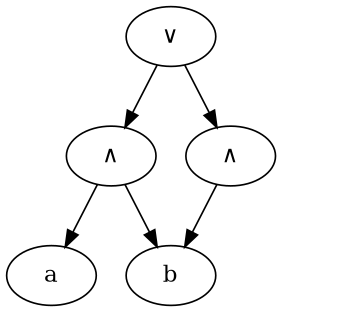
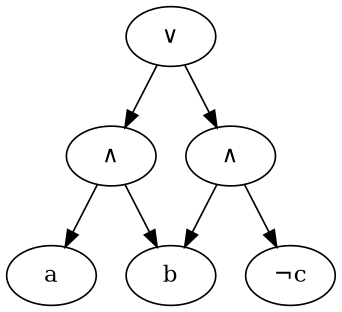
none -> (290, 276)
